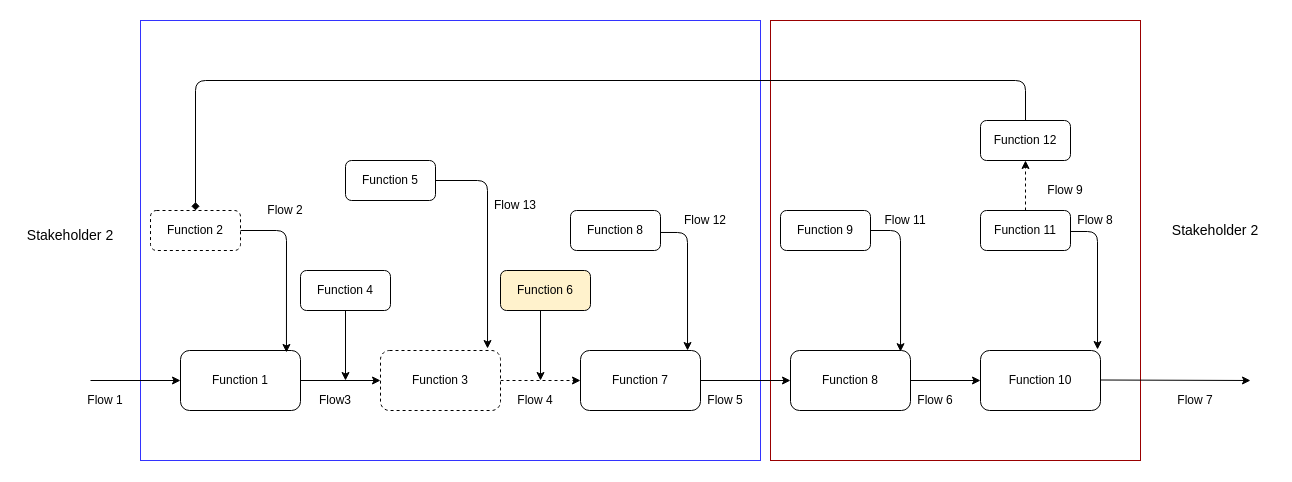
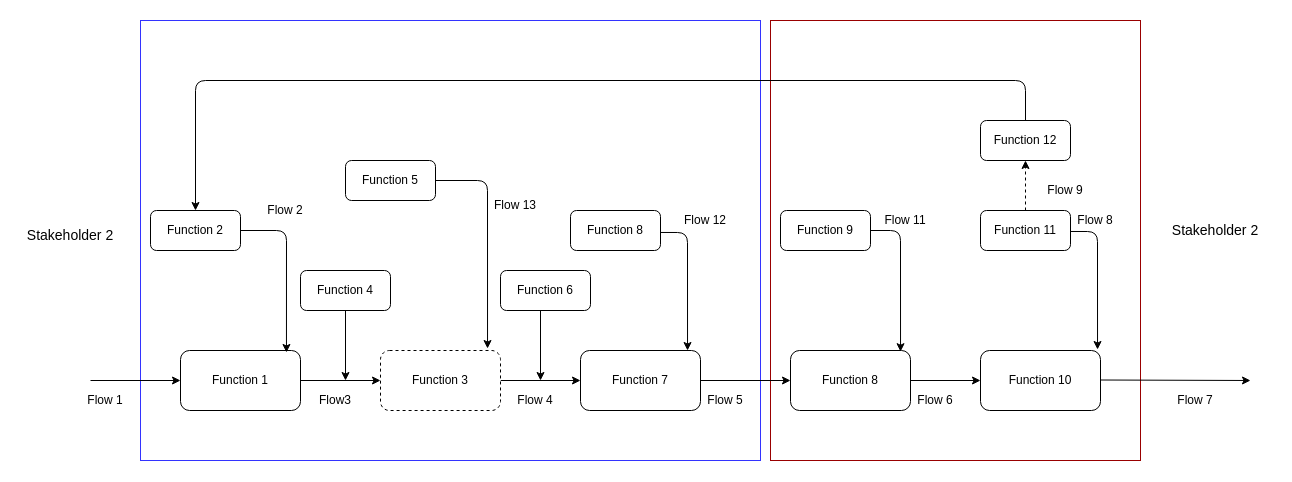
(196, 201) -> (196, 202)
(196, 231) -> (196, 231)
(546, 291) -> (546, 291)
(538, 381) -> (538, 381)
